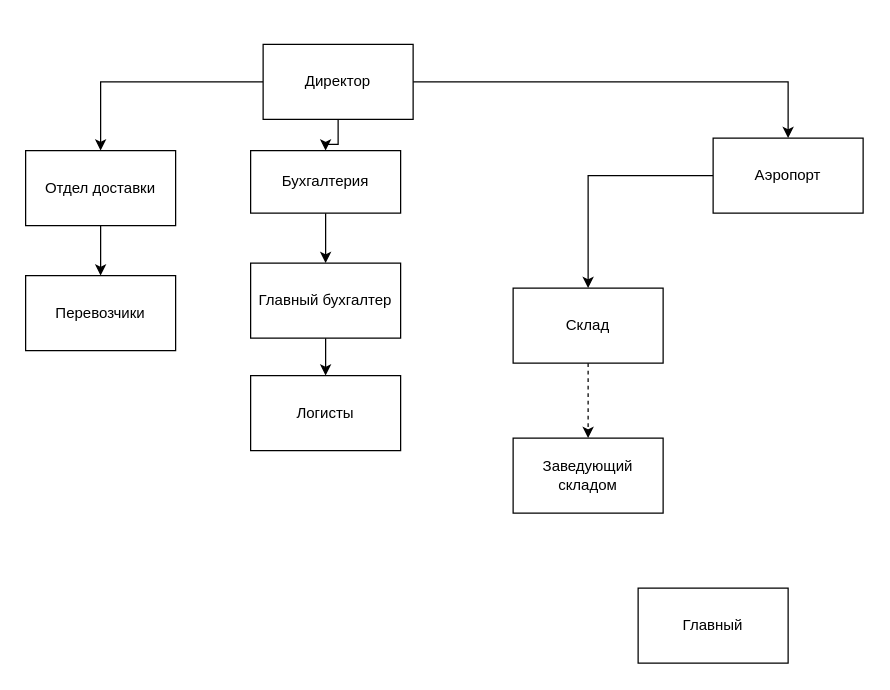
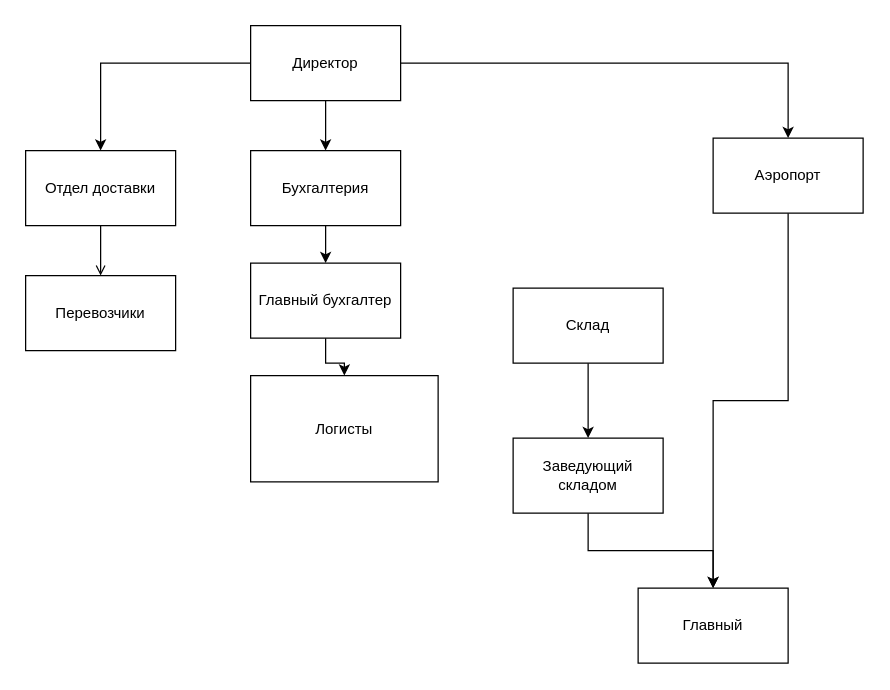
(338, 82) -> (326, 63)
(599, 176) -> (771, 401)
(326, 182) -> (326, 188)
(101, 265) -> (101, 267)
(588, 397) -> (588, 397)
(326, 413) -> (344, 429)
none -> (631, 551)
